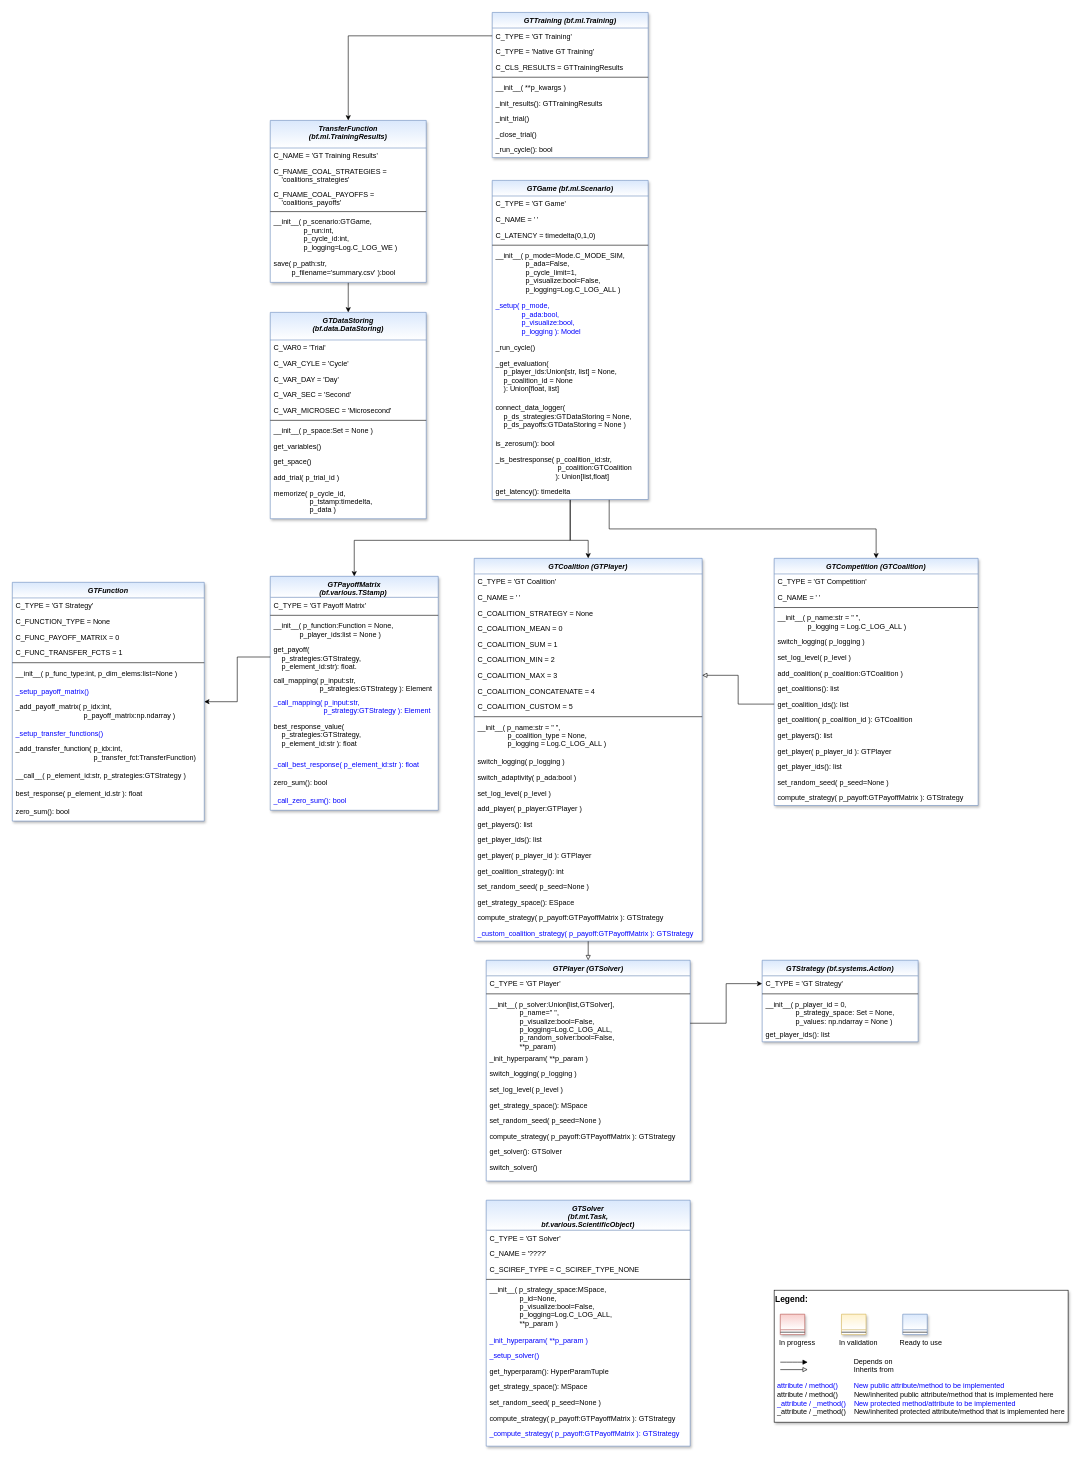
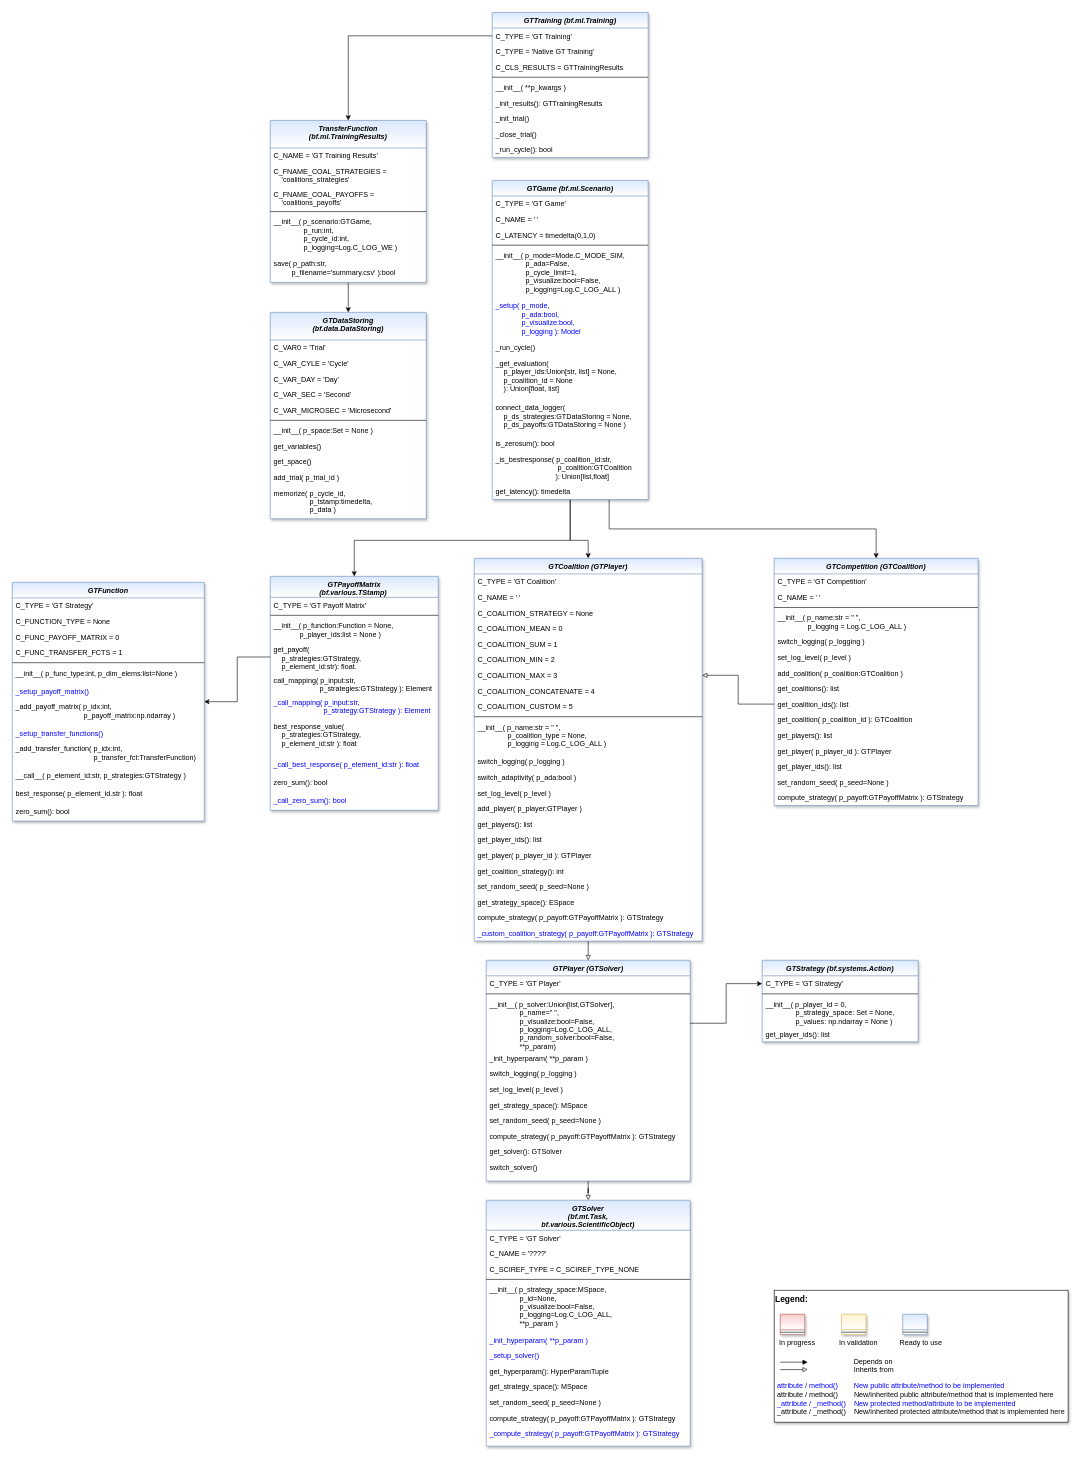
none -> (588, 1193)
